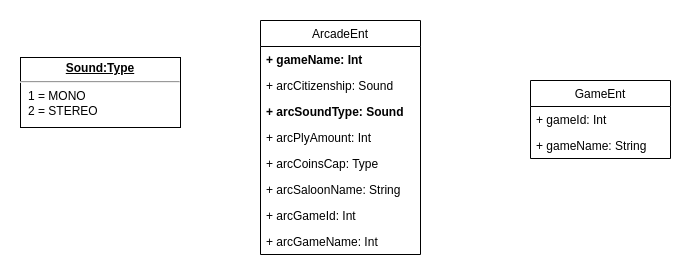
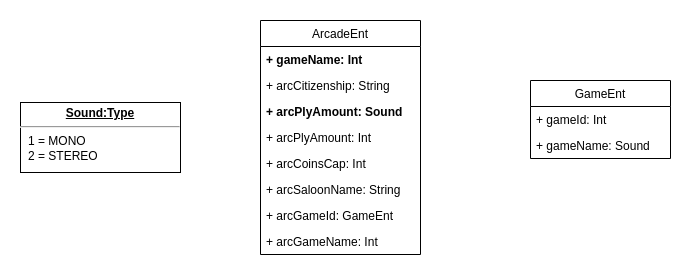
(334, 86) -> (336, 86)
(101, 93) -> (101, 138)
(332, 112) -> (330, 112)
(590, 146) -> (588, 146)
(324, 164) -> (320, 164)
(315, 216) -> (329, 216)
